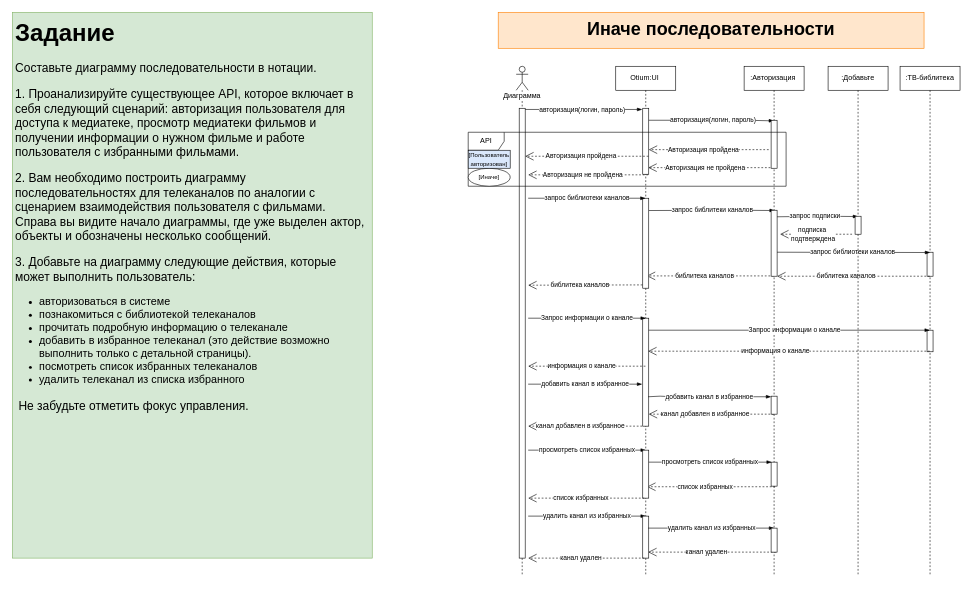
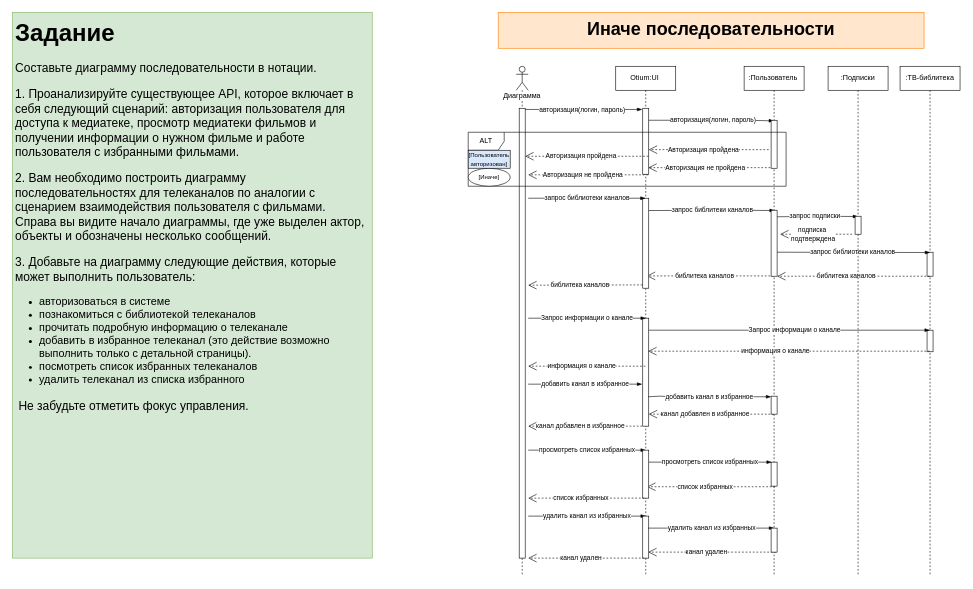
(774, 78) -> (774, 78)
(858, 78) -> (858, 78)
(486, 141) -> (486, 141)
